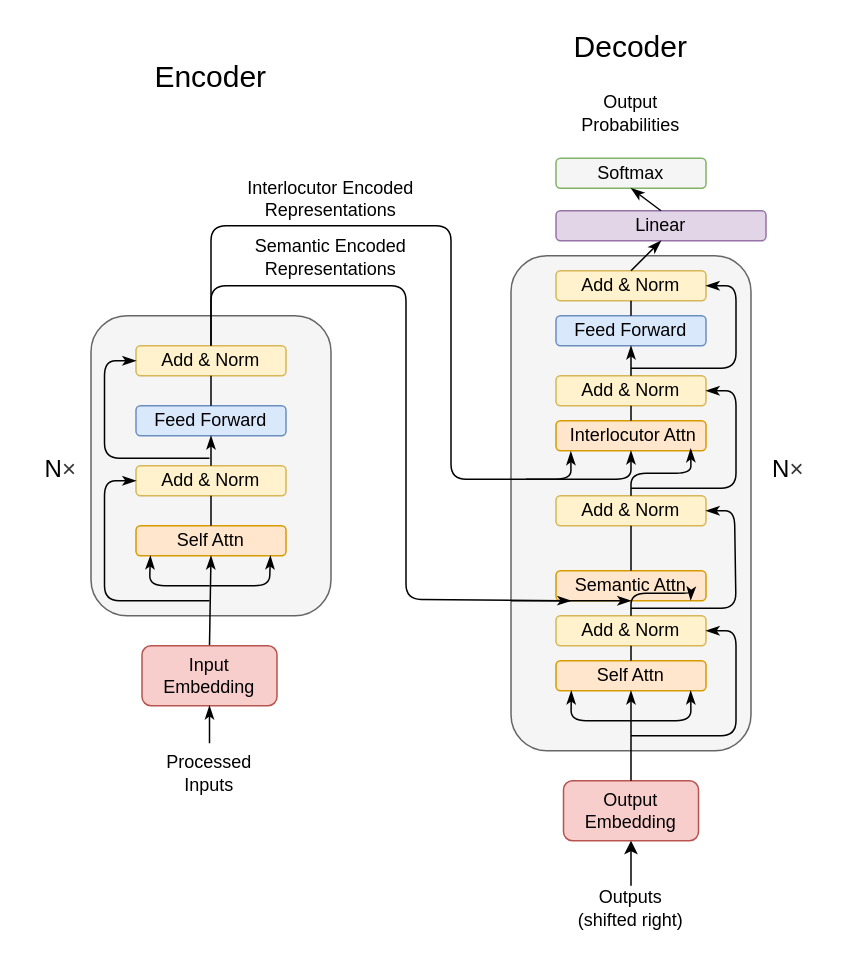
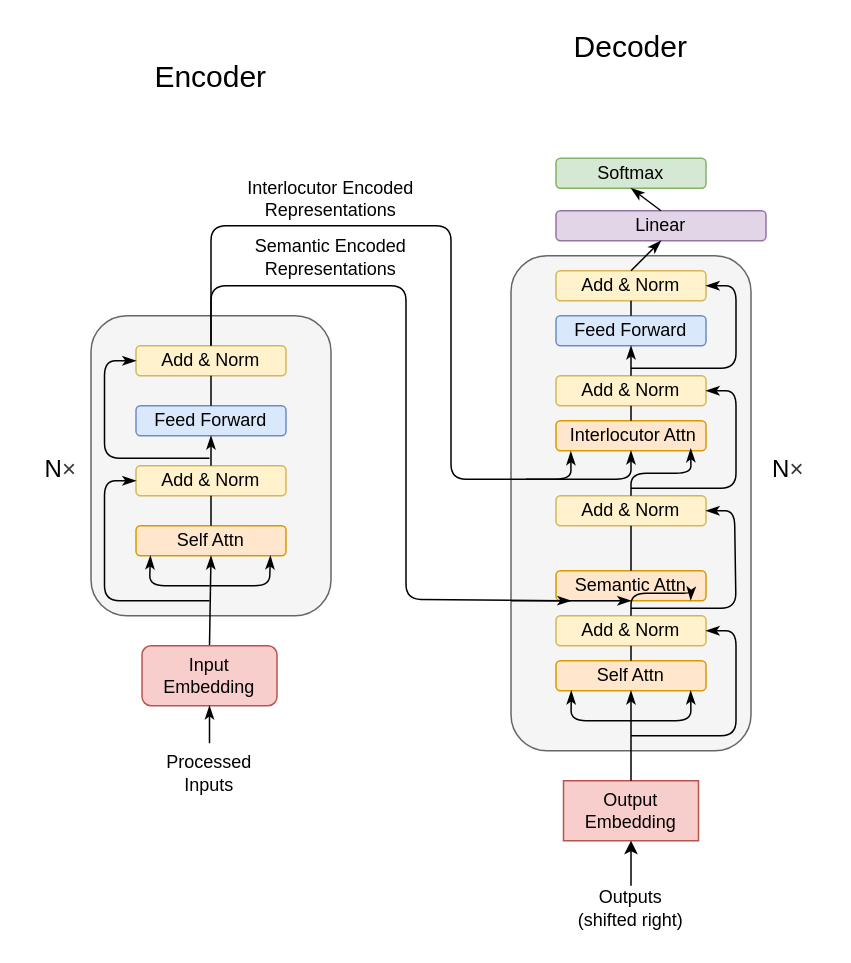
(631, 113) -> none
(631, 173) -> (631, 173)
(631, 811) -> (631, 811)
